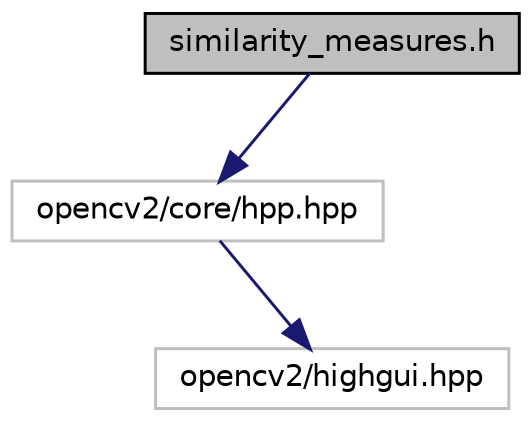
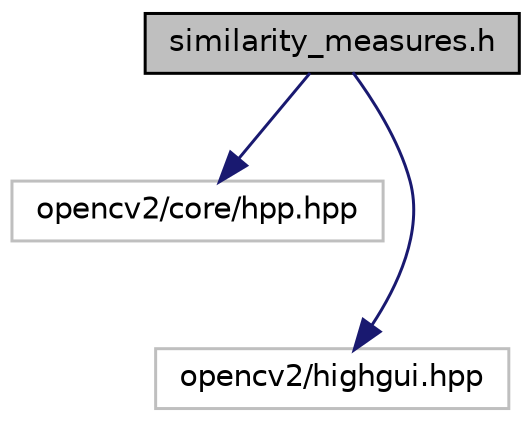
(255, 283) -> (413, 196)
